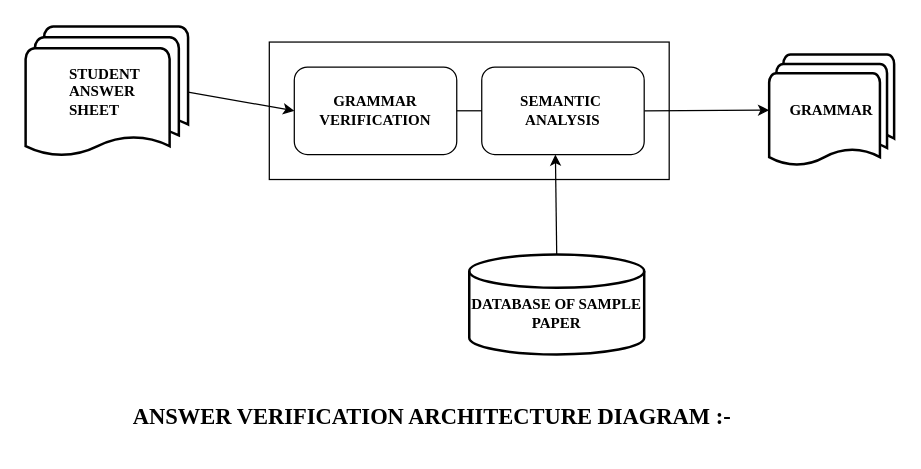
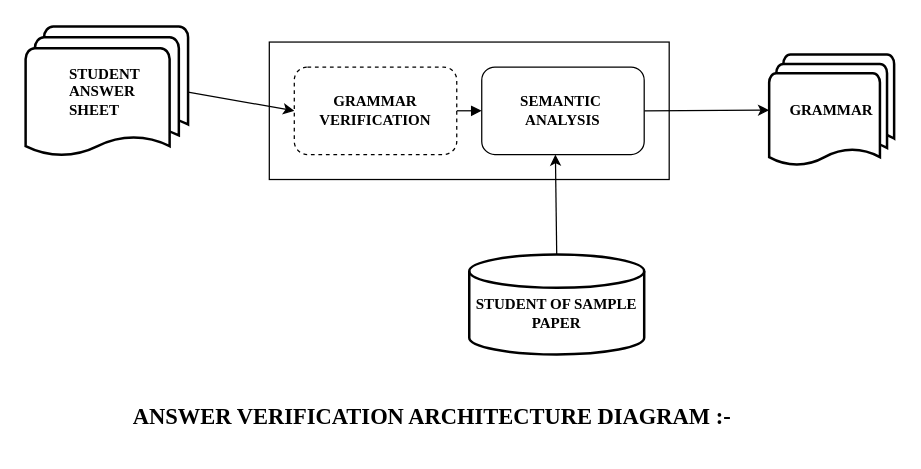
(376, 111) -> (376, 111)
(474, 111) -> (470, 111)
(557, 304) -> (557, 304)
